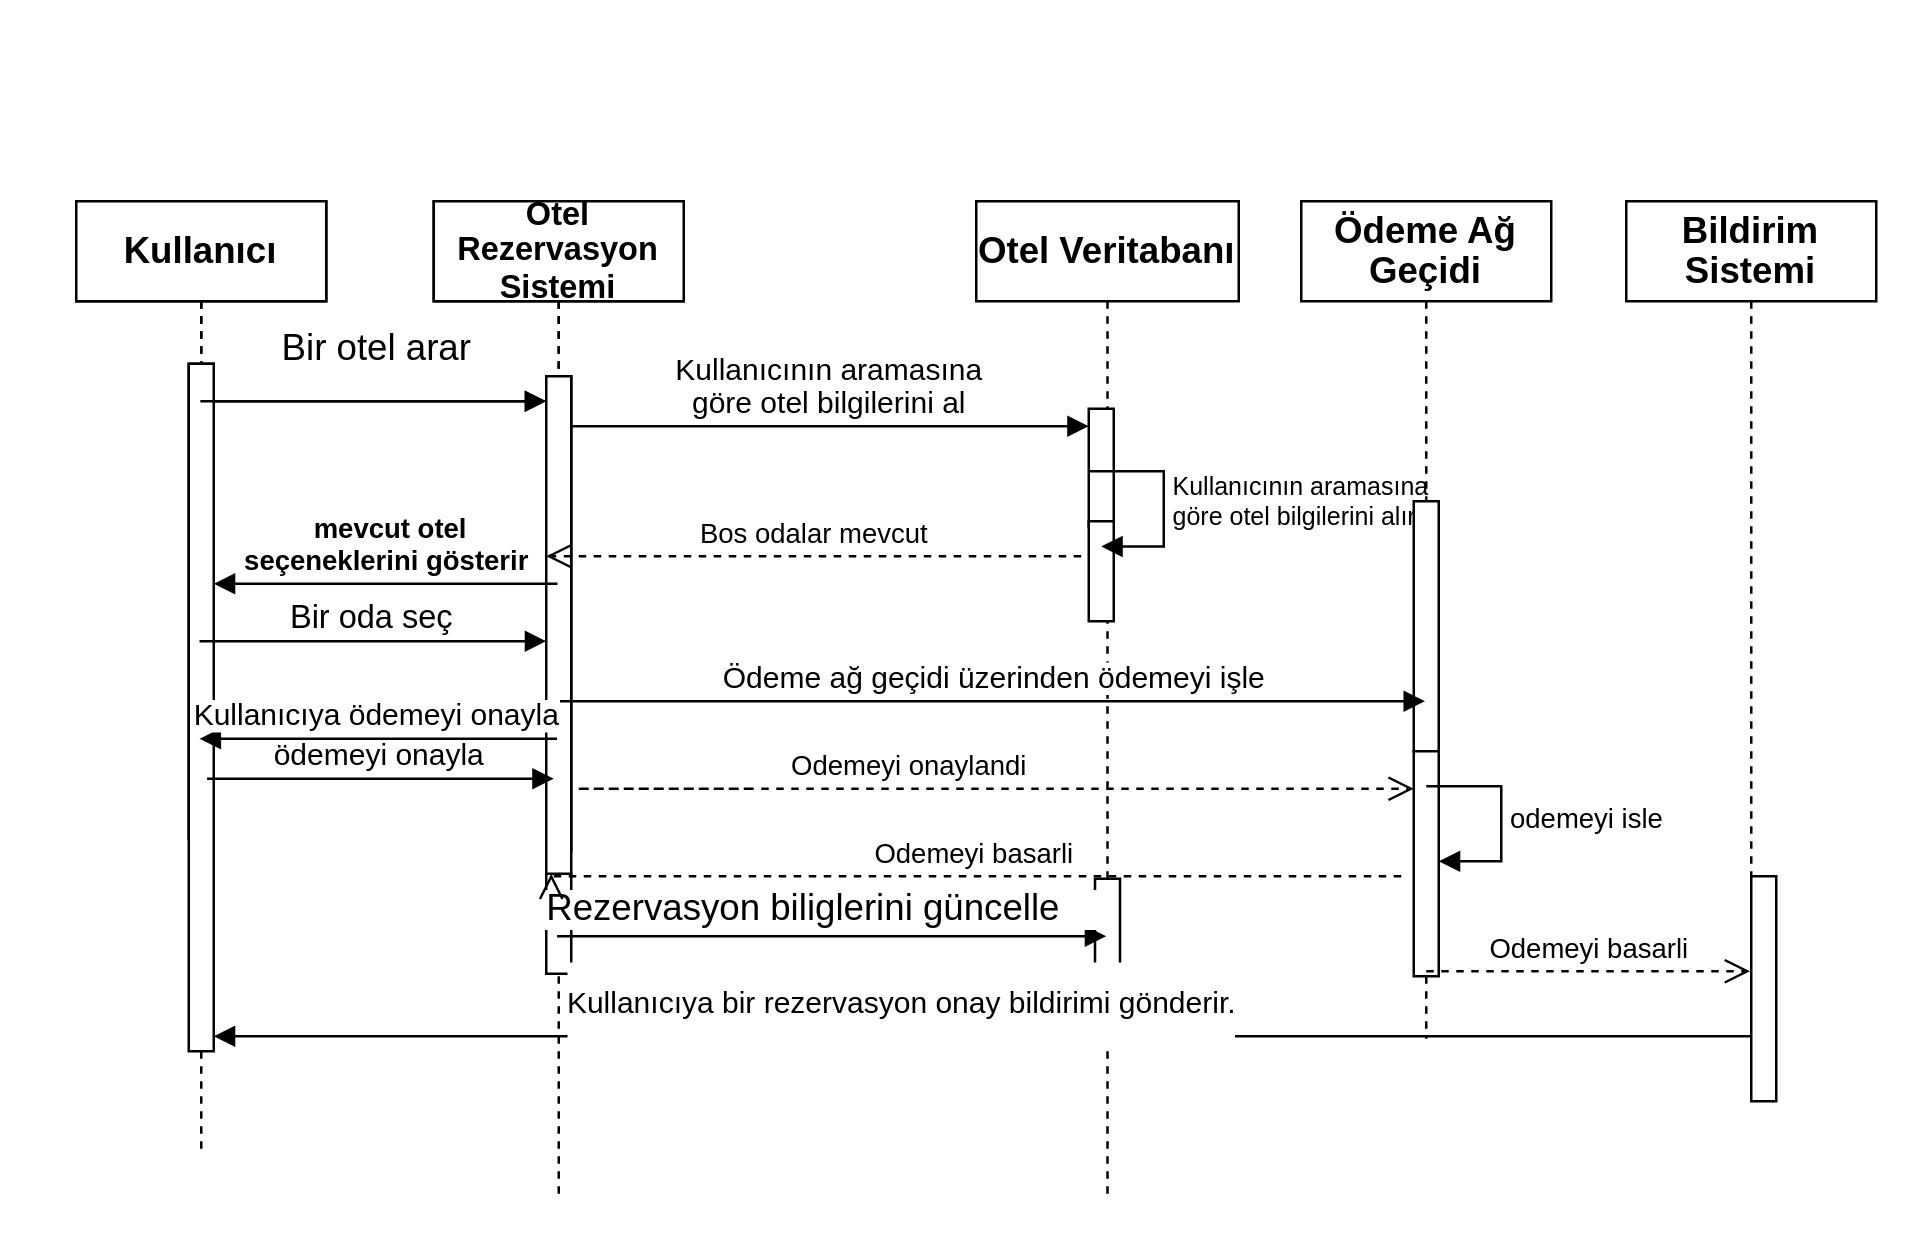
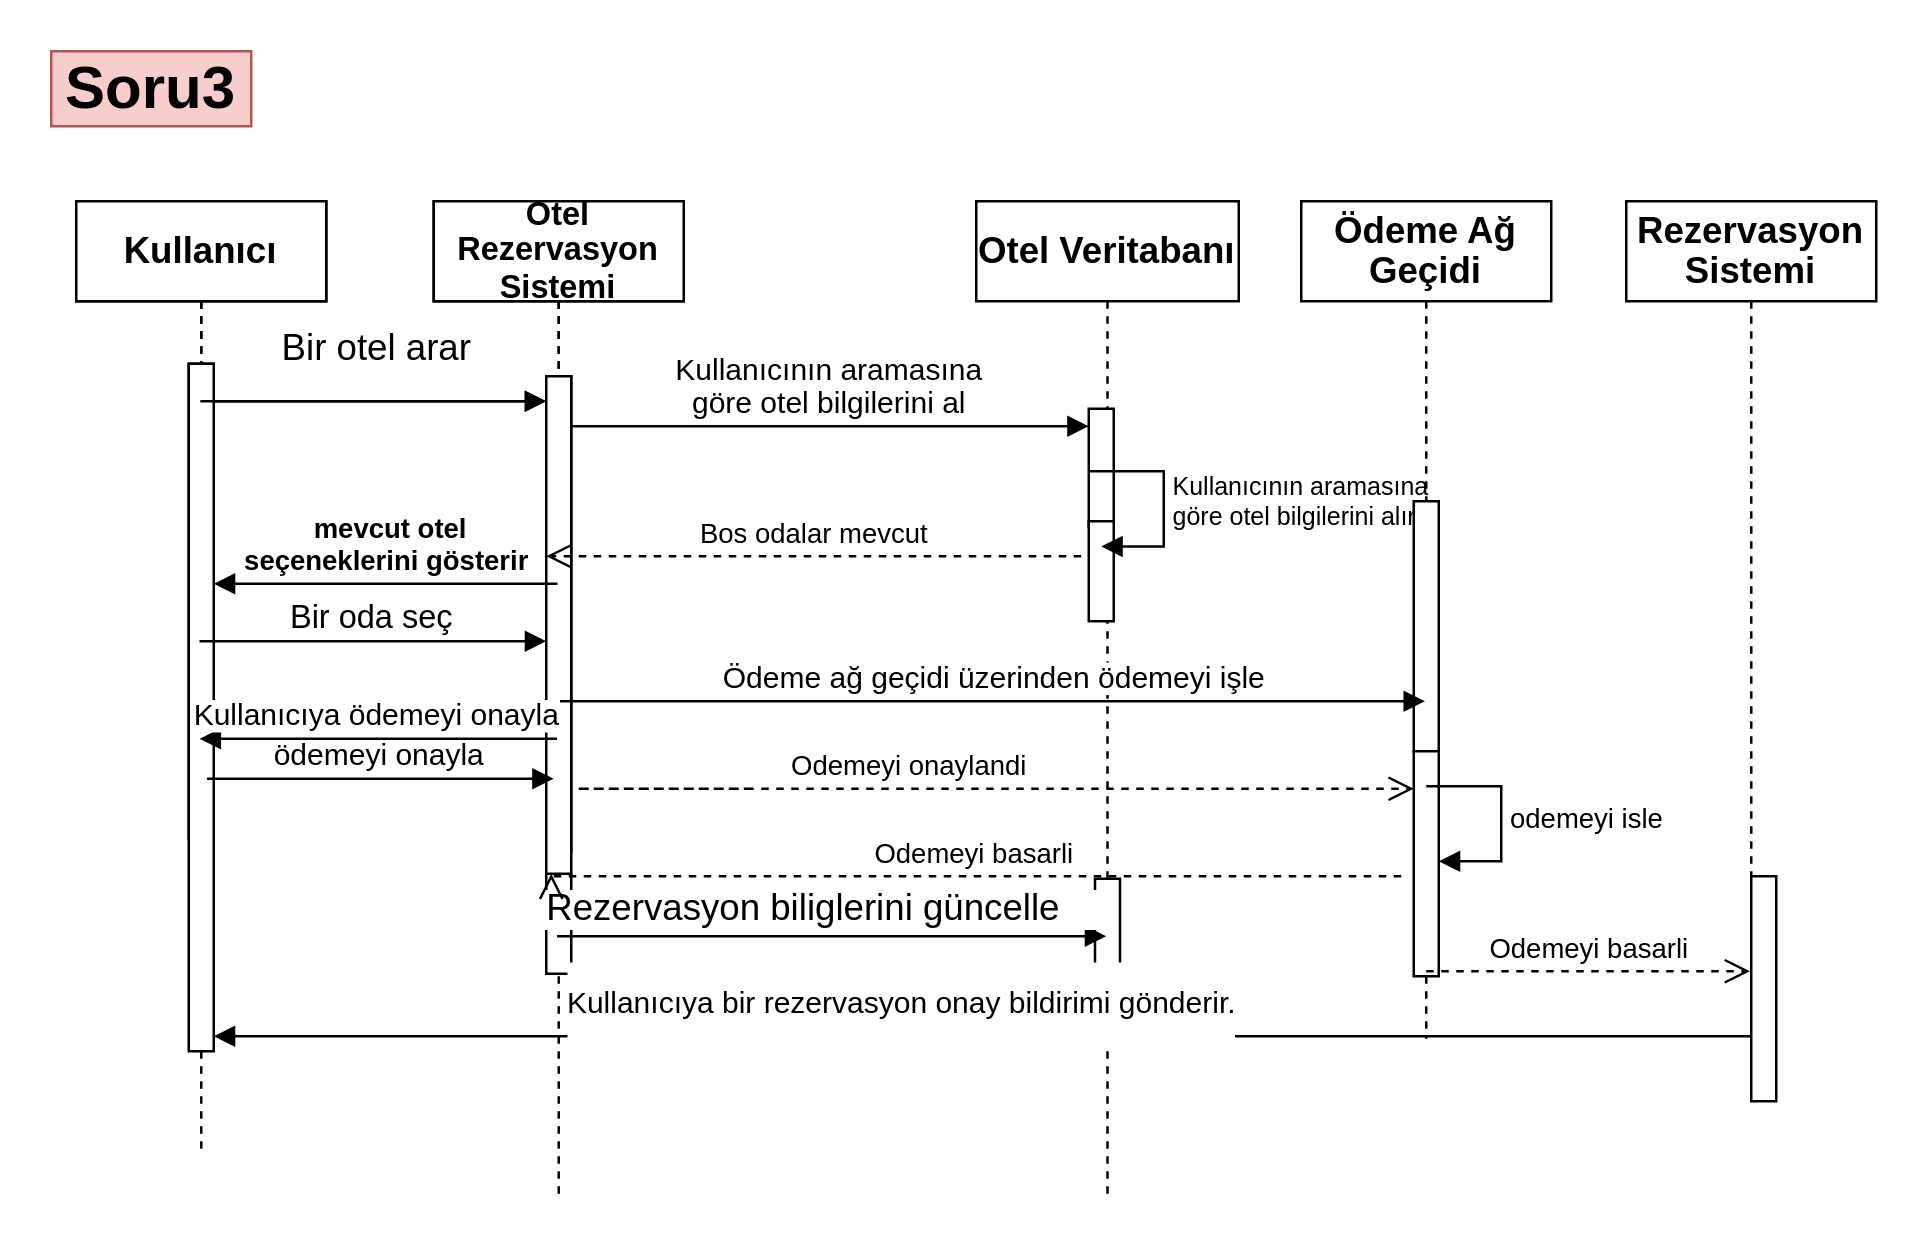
none -> (151, 89)
(1751, 251) -> (1751, 251)
